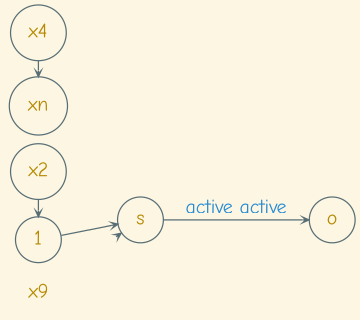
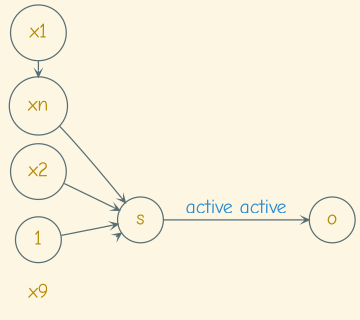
(38, 33) -> (38, 33)
none -> (91, 161)
(38, 205) -> (89, 196)
